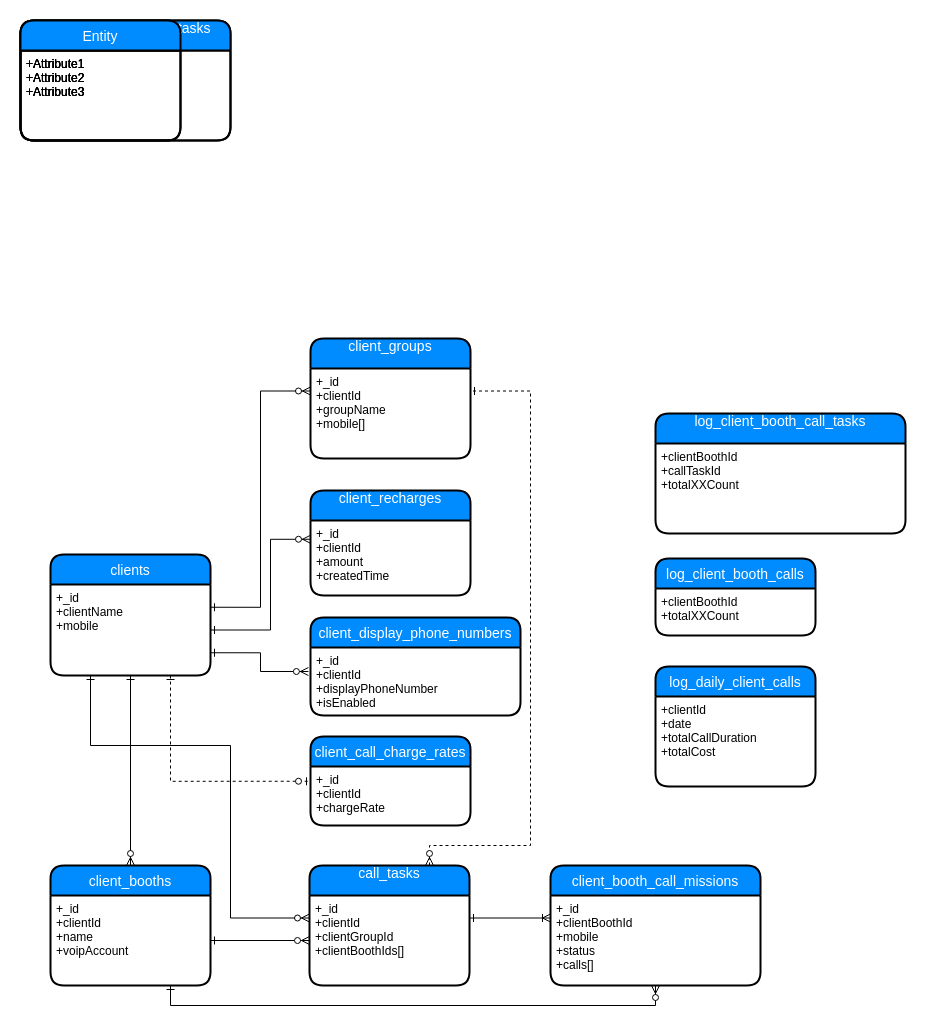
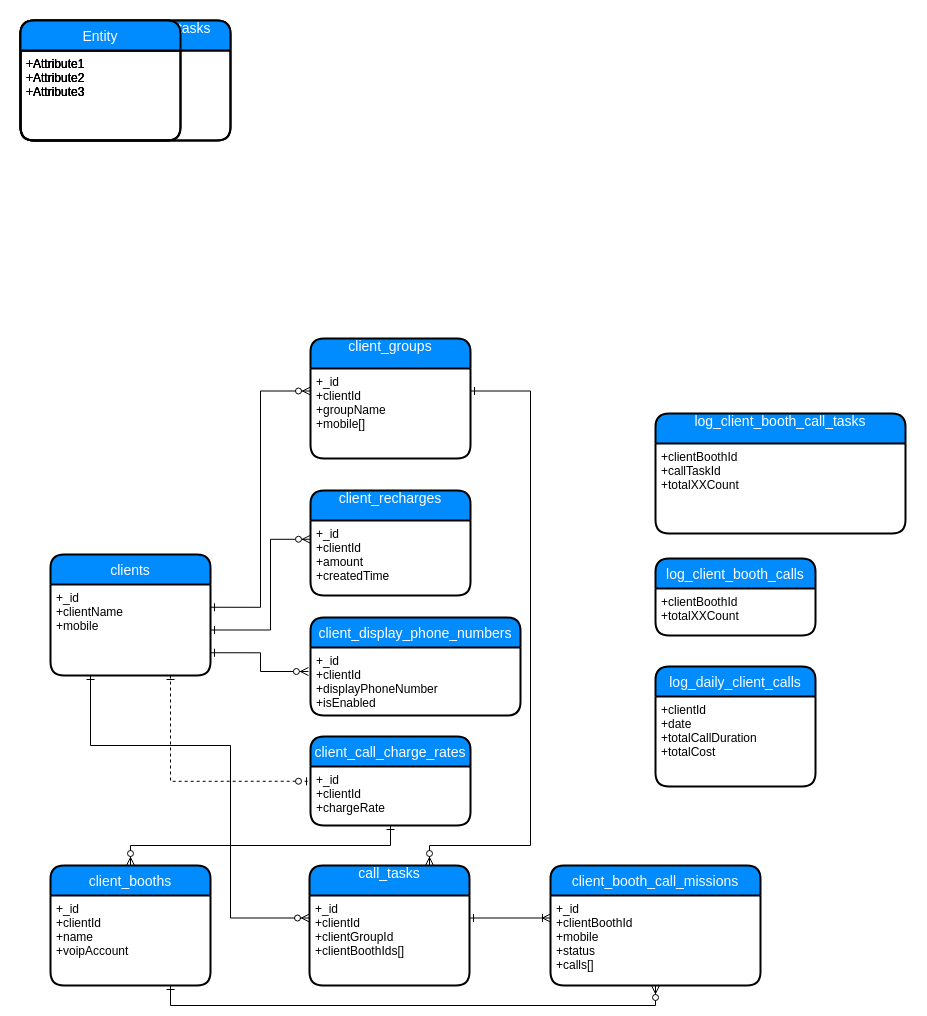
(531, 649) -> (531, 649)
(131, 763) -> (269, 846)
(260, 941) -> none
